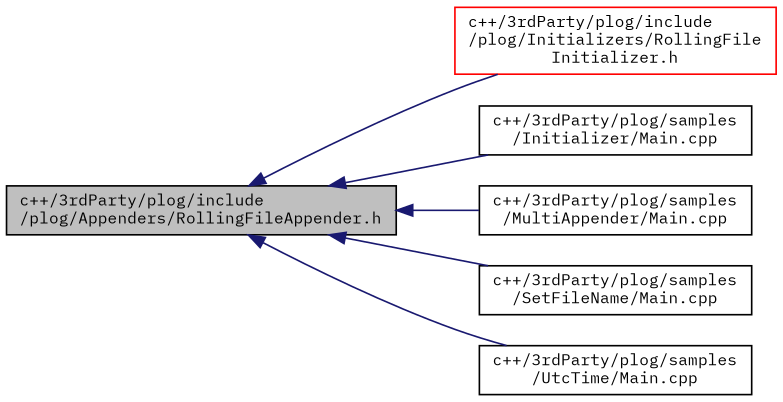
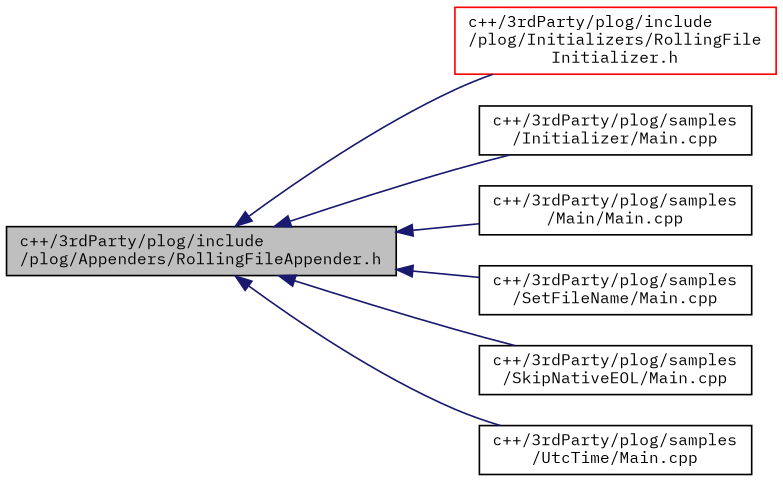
(616, 210) -> (616, 210)
none -> (616, 370)
